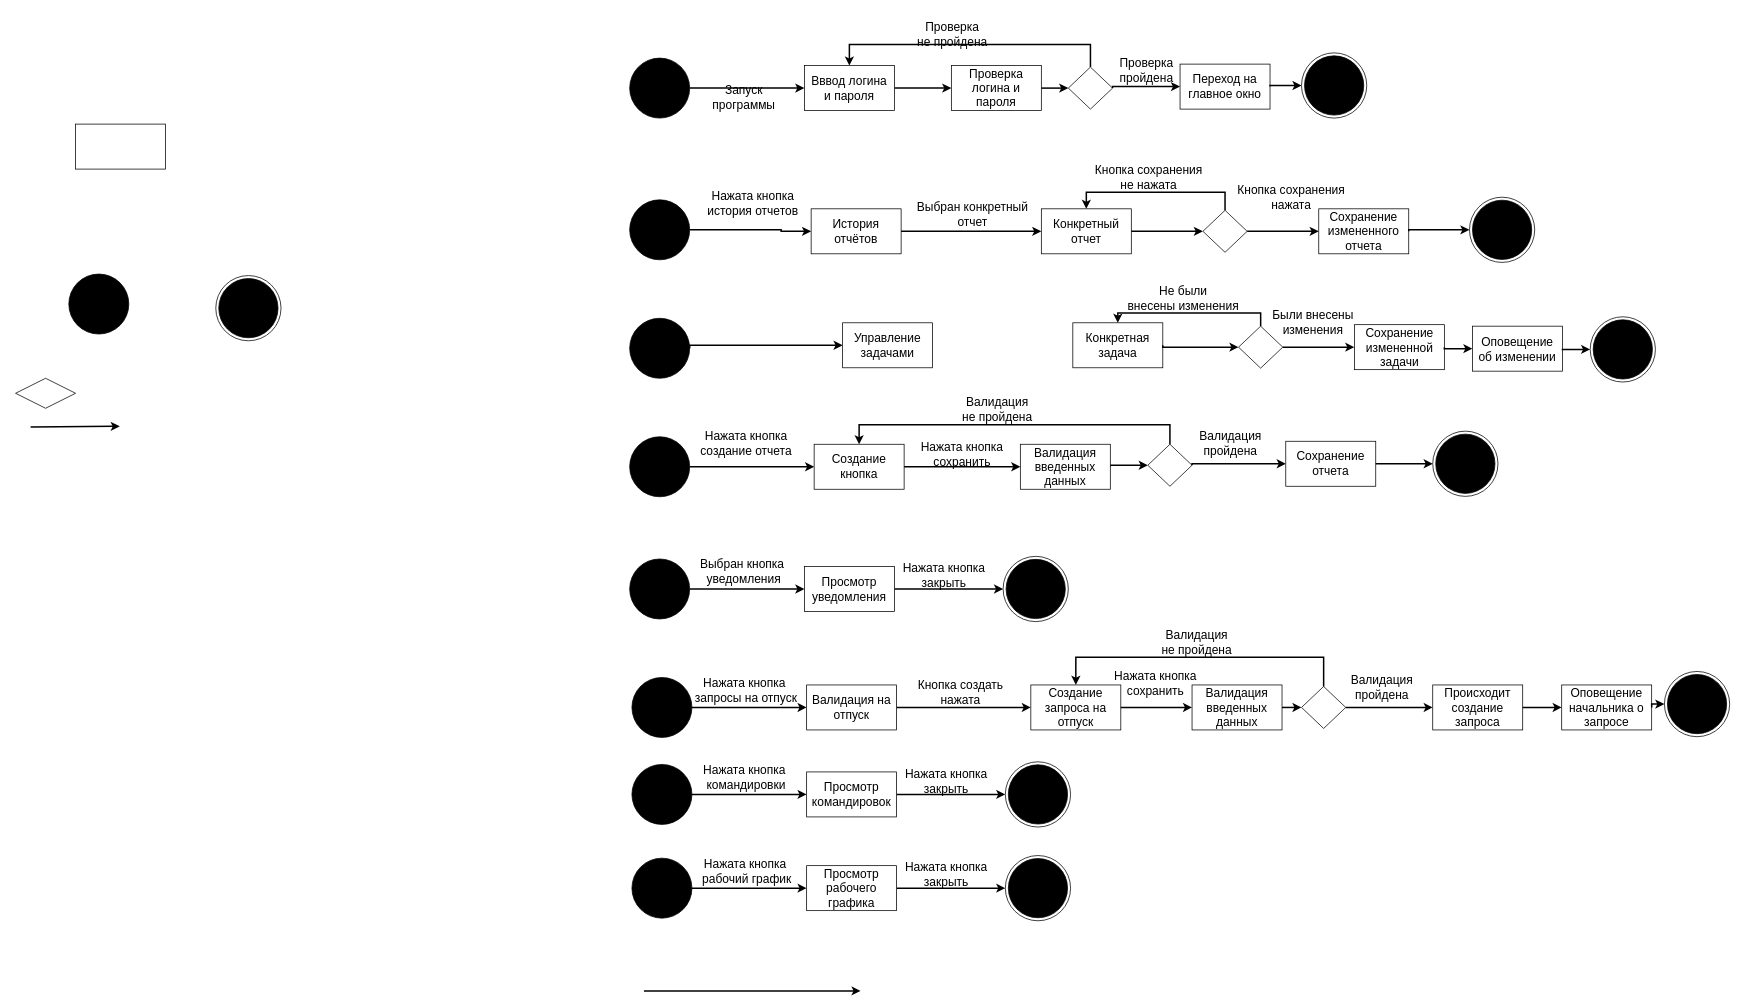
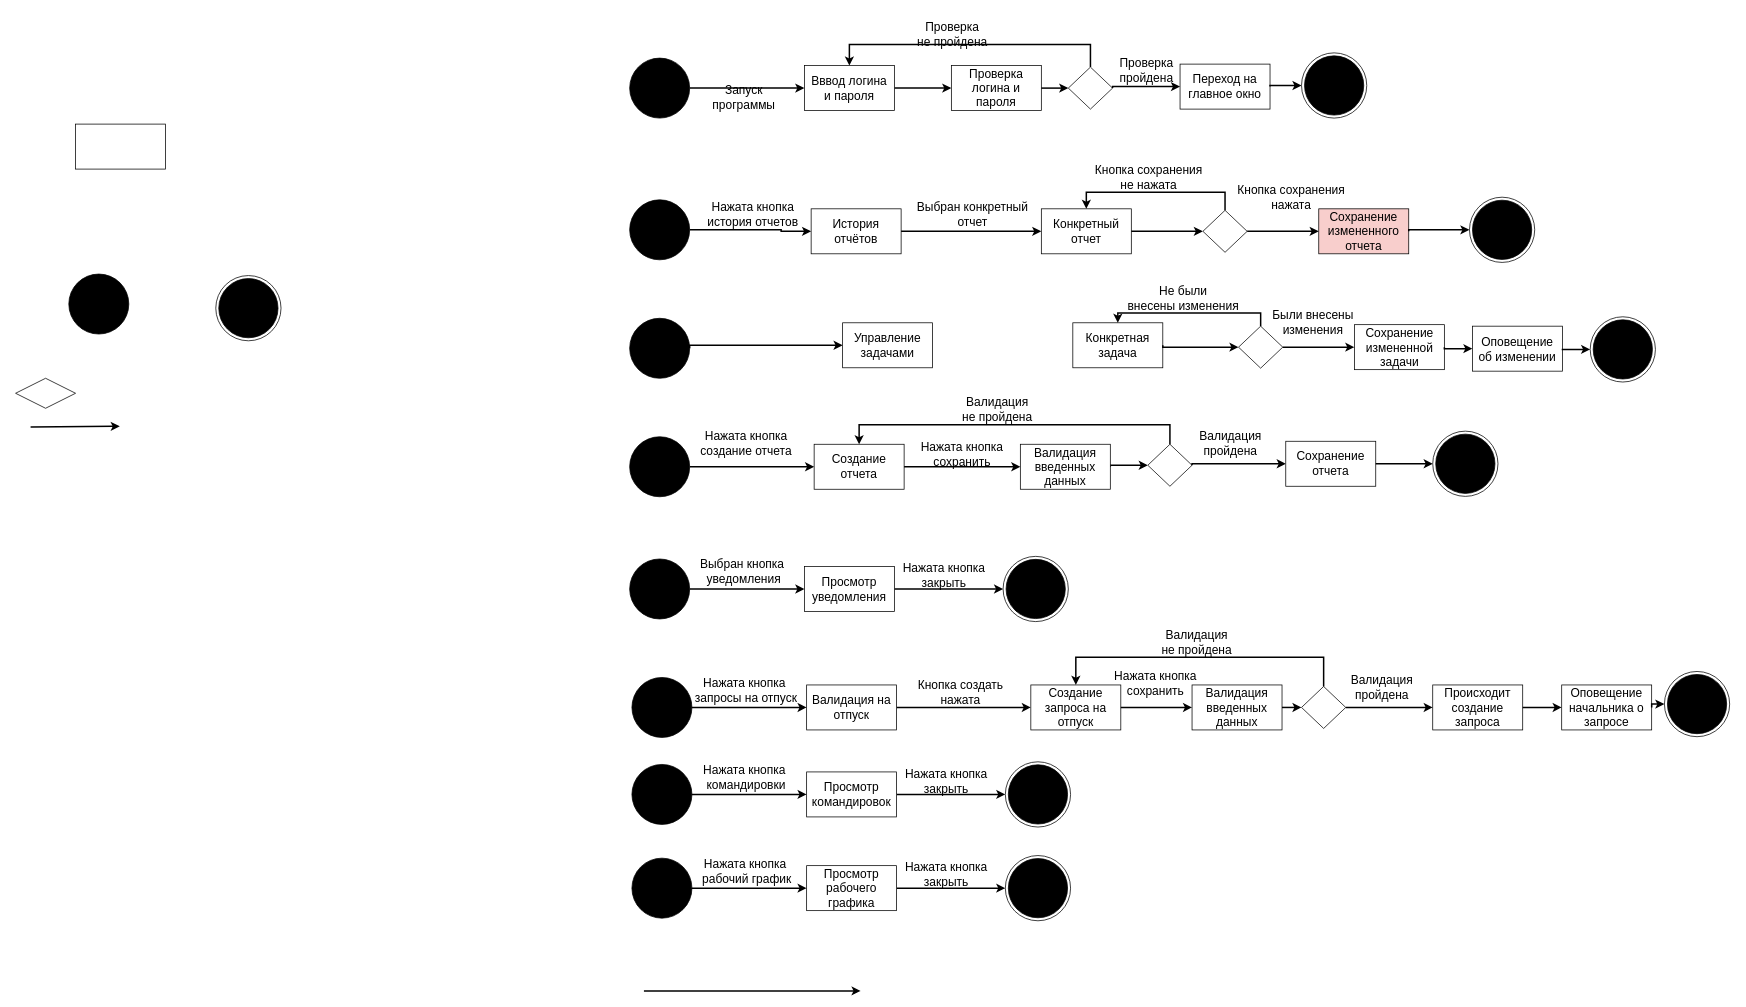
(752, 204) -> (752, 215)
(1364, 231) -> (1364, 231)
(859, 467) -> (859, 467)
